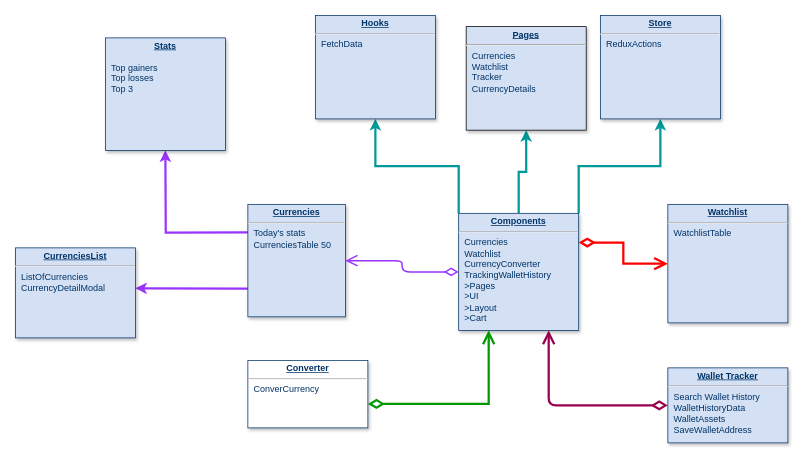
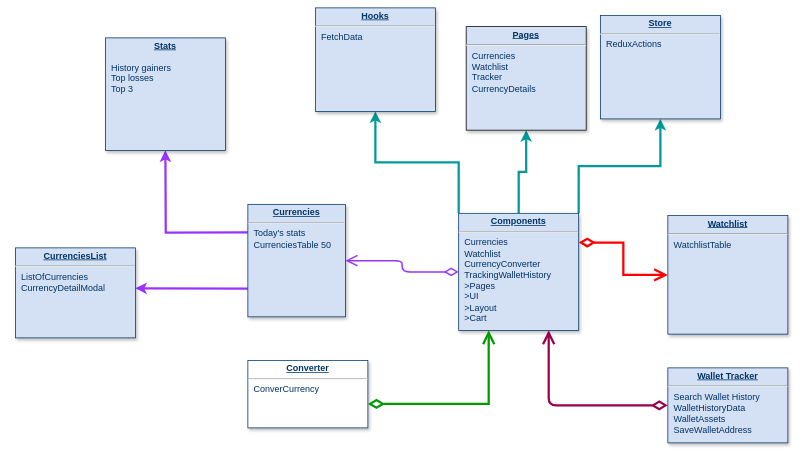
(131, 59) -> (140, 59)
(375, 67) -> (375, 60)
(728, 264) -> (728, 275)
